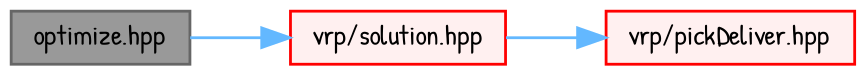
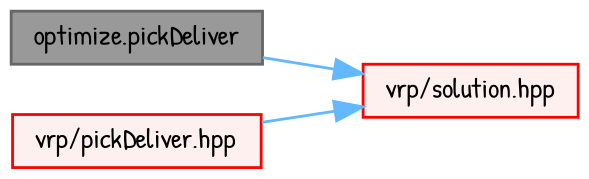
(101, 38) -> (137, 38)
(542, 38) -> (298, 117)
